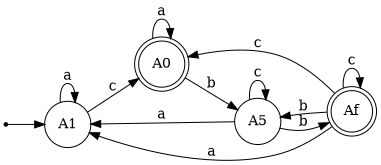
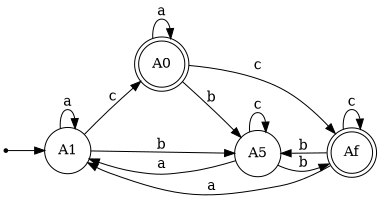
(272, 54) -> (265, 81)
none -> (158, 152)
